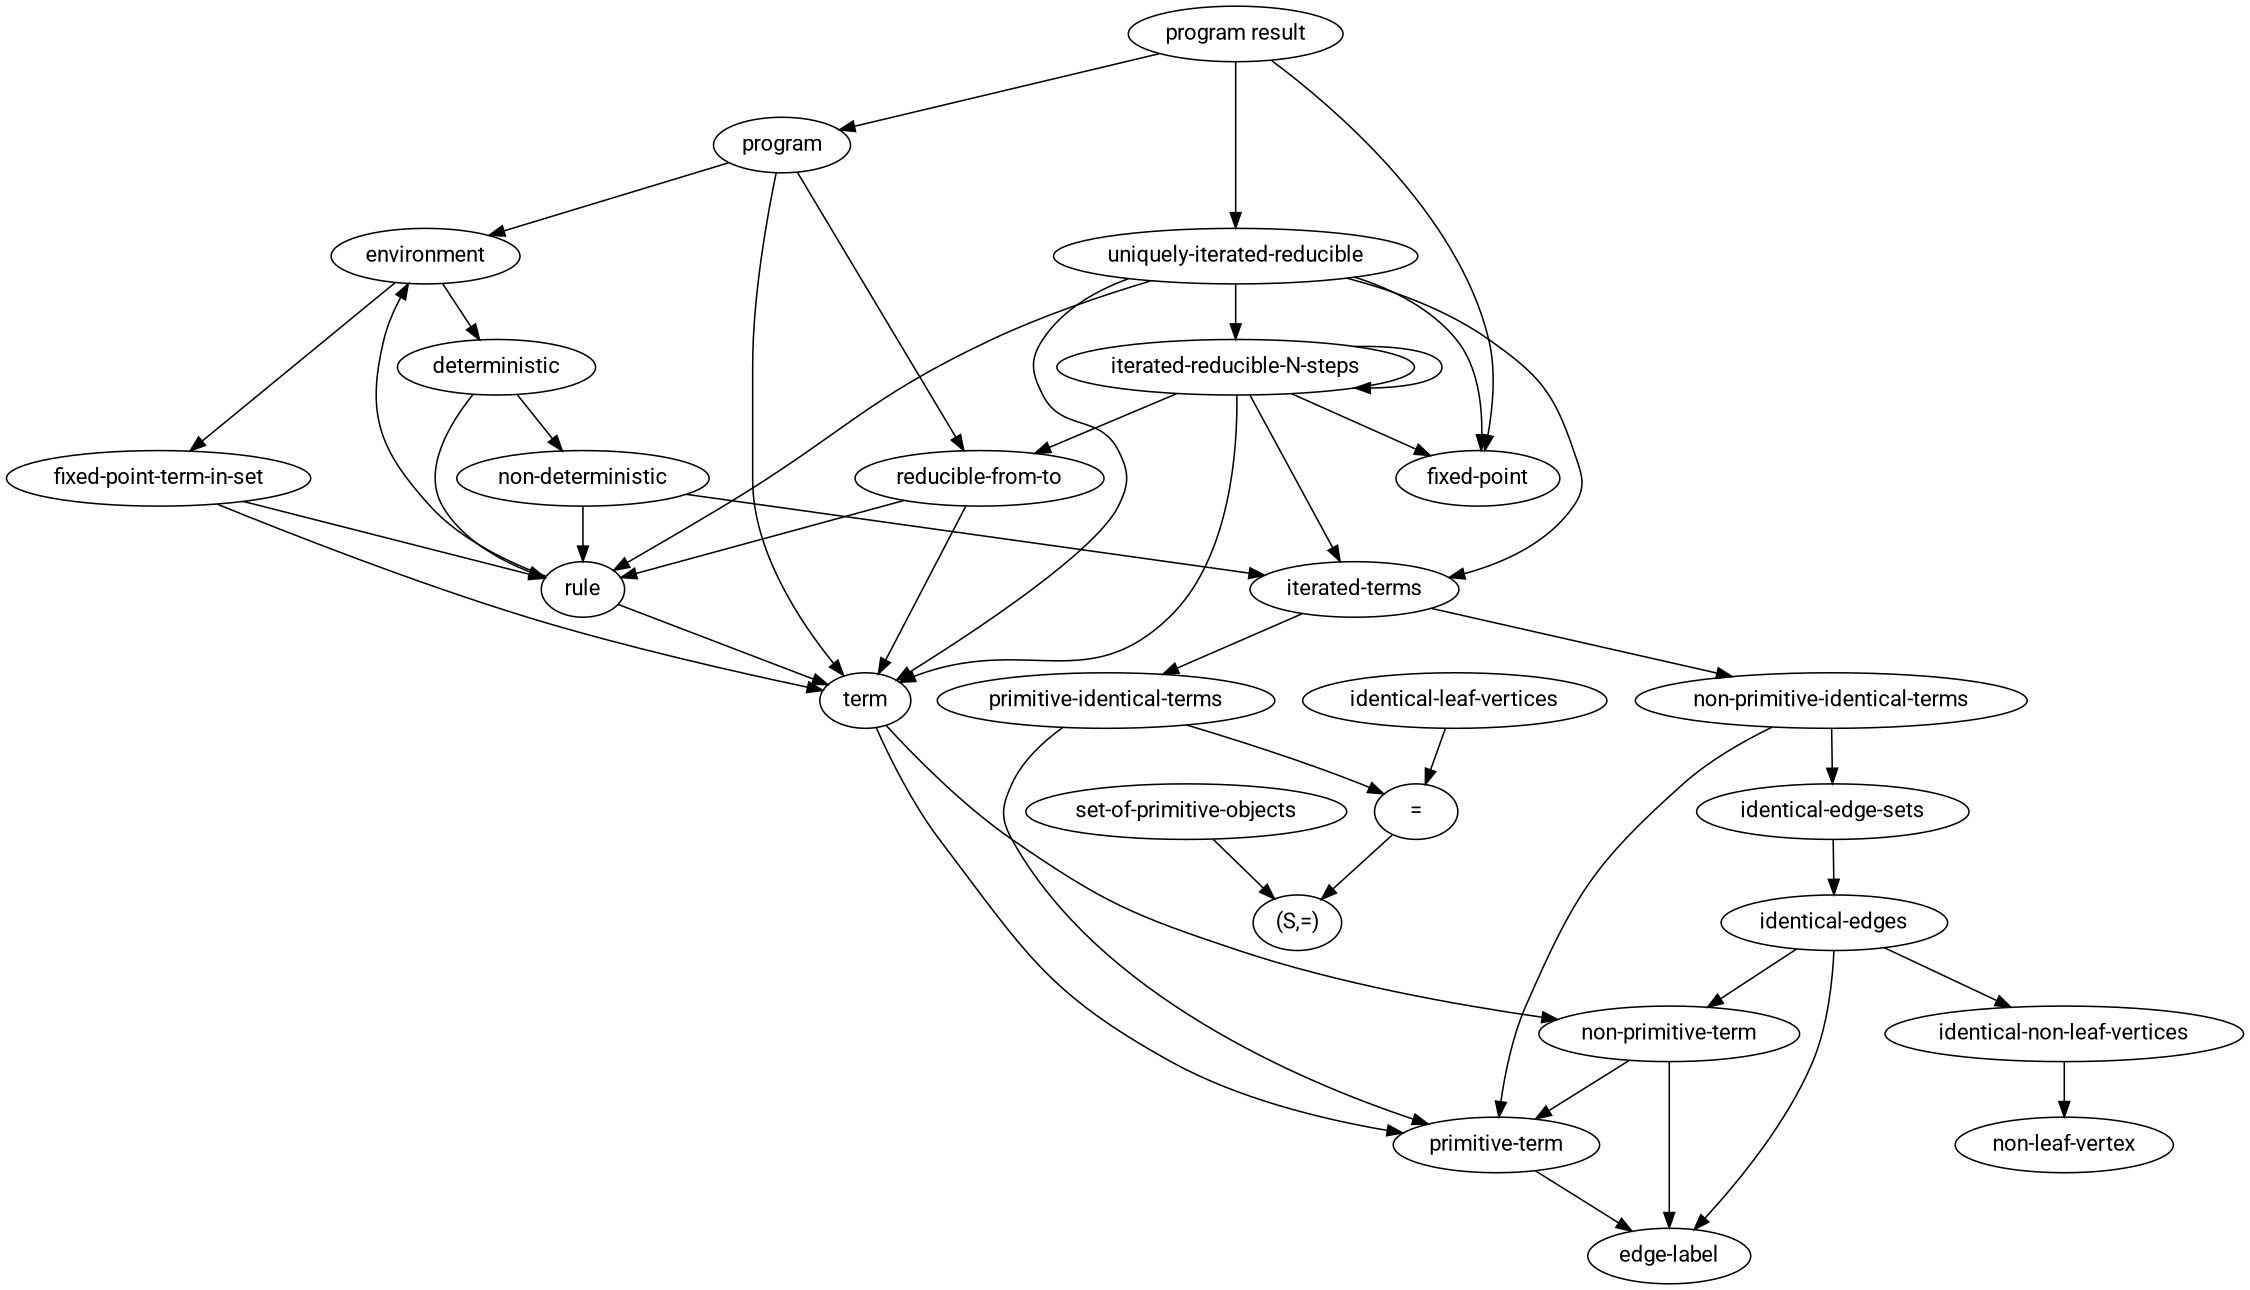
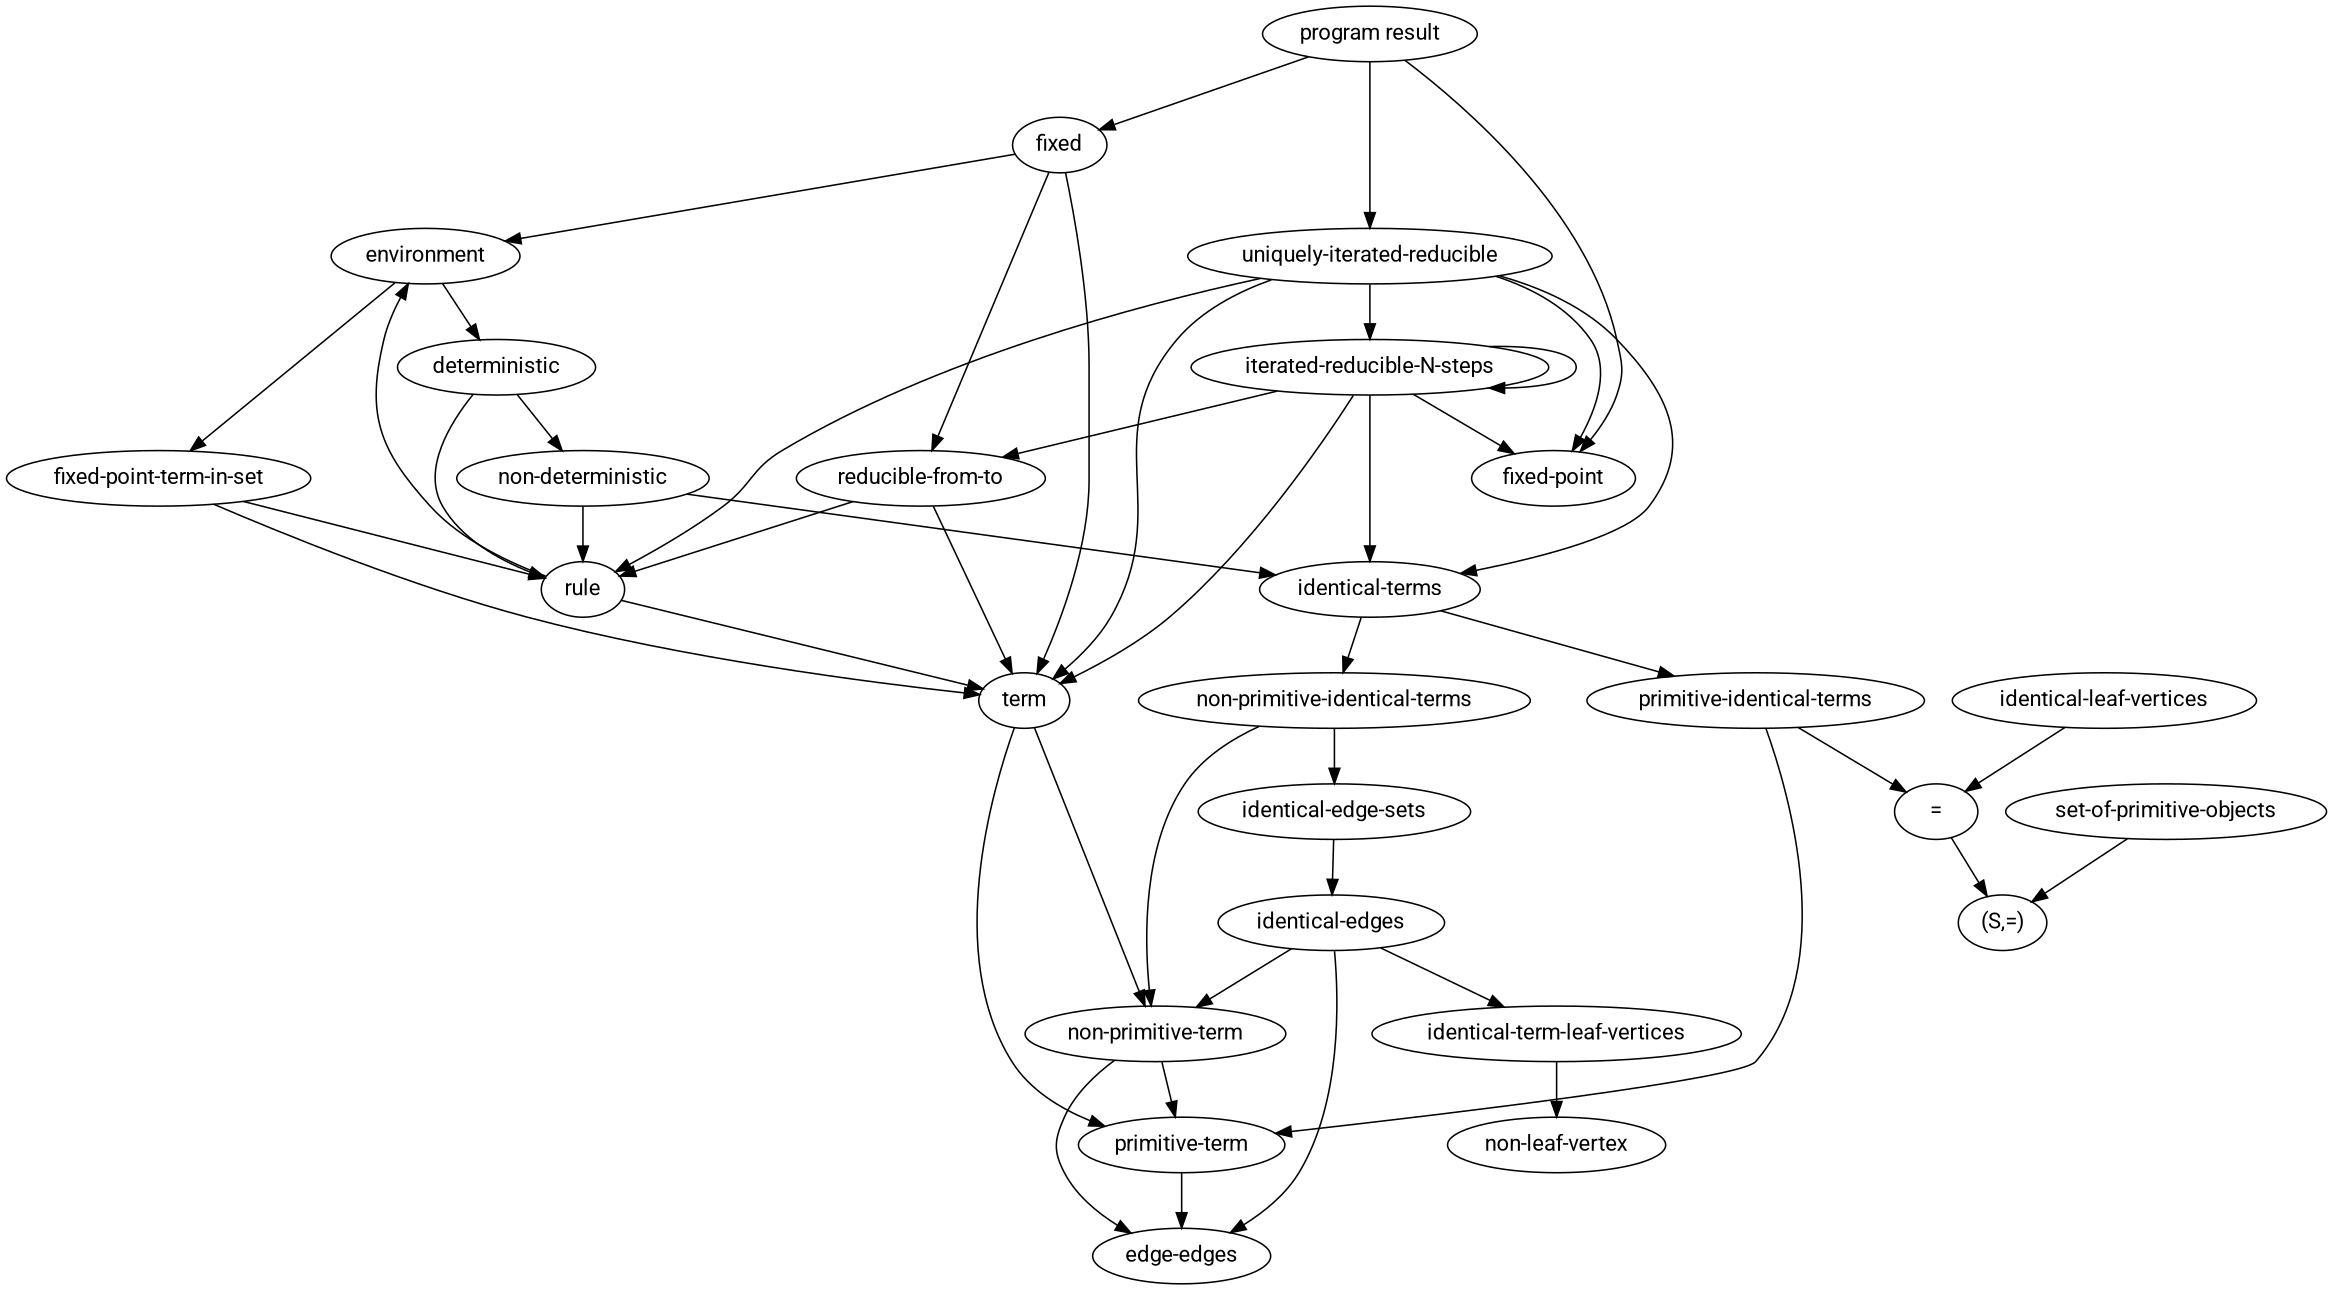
(782, 145) -> (1060, 145)
(1354, 589) -> (1370, 589)
(1591, 881) -> (1160, 837)
(2064, 1034) -> (1557, 1034)
(1669, 1256) -> (1182, 1256)
